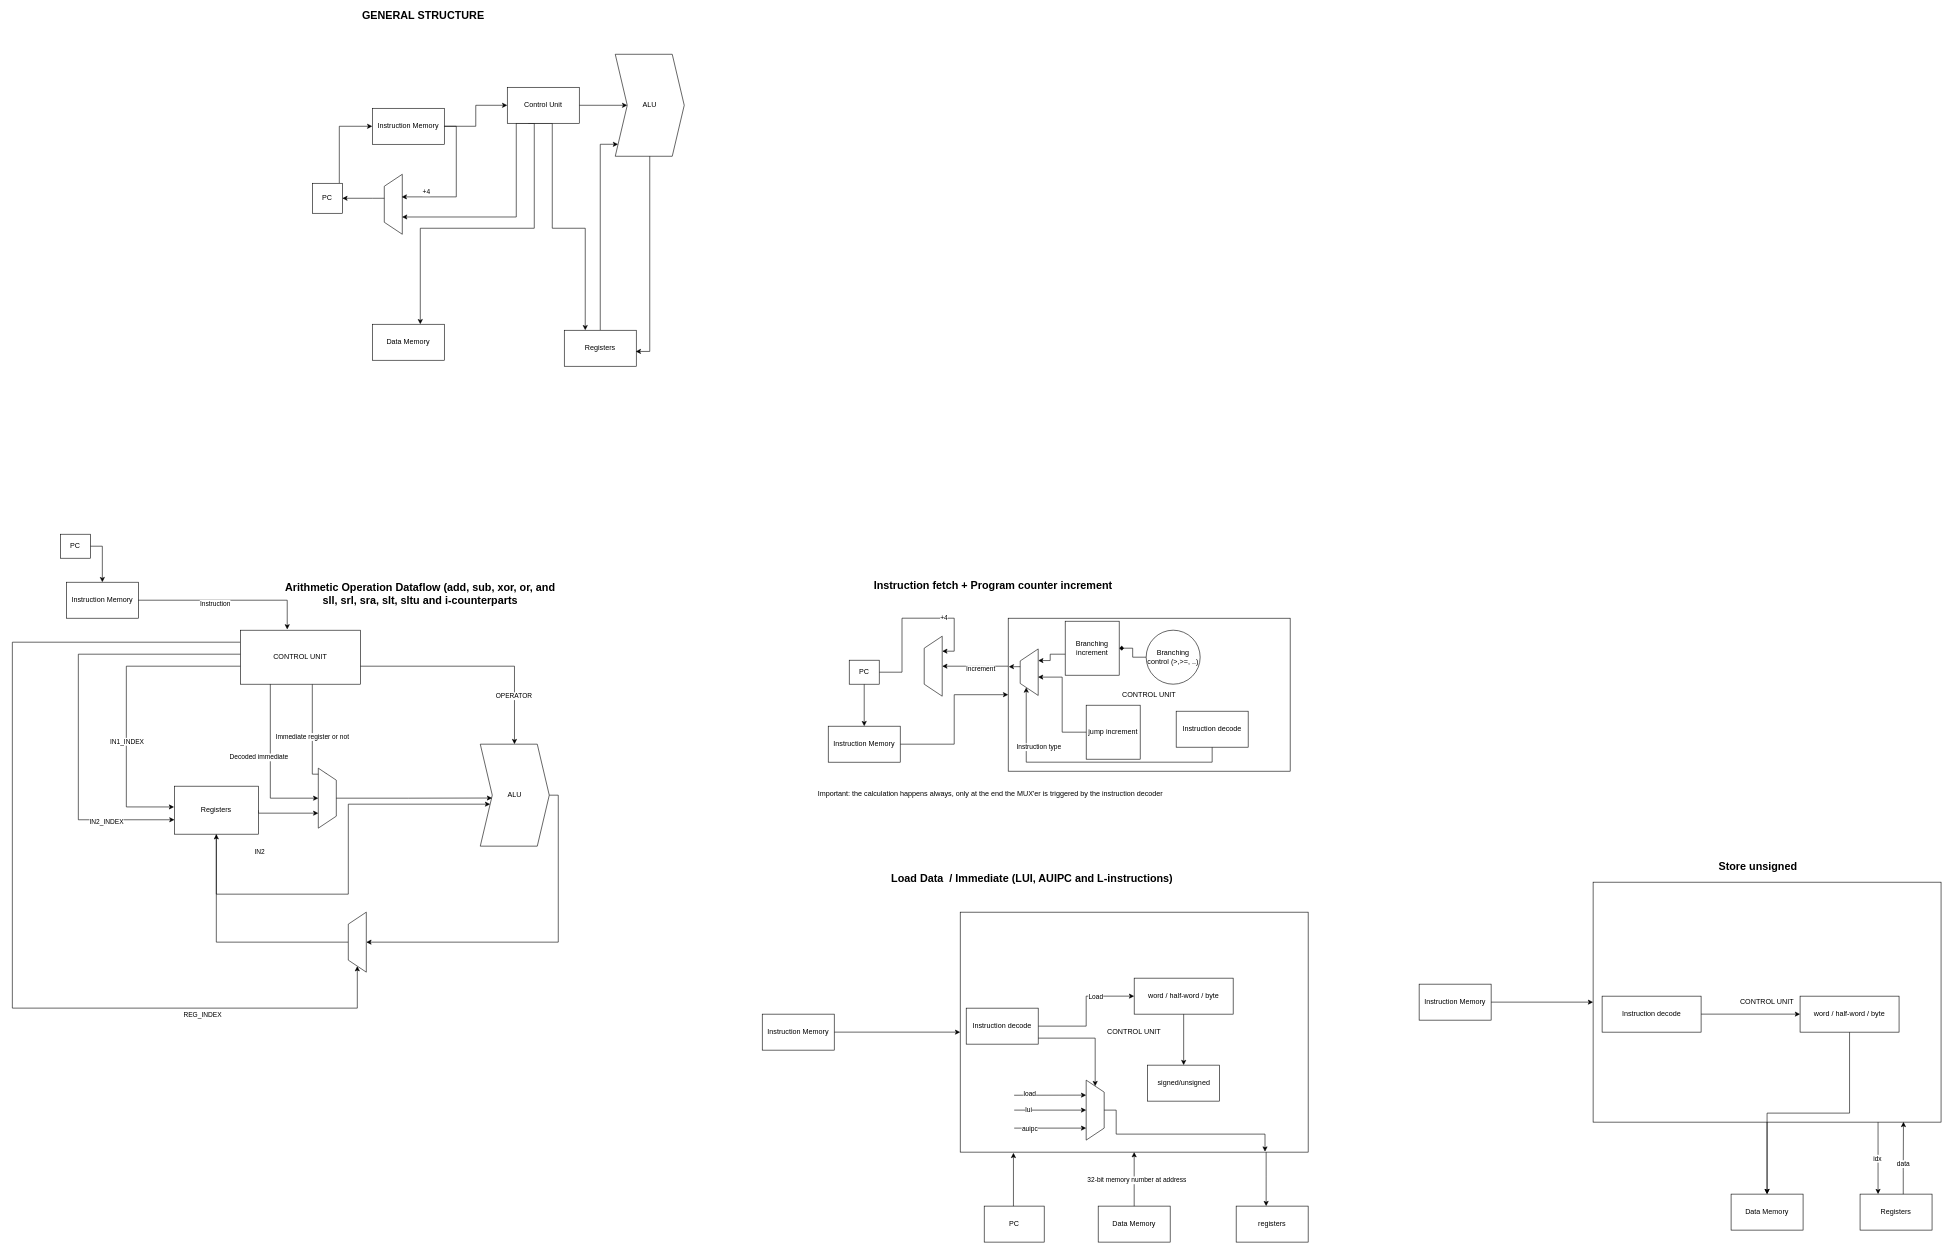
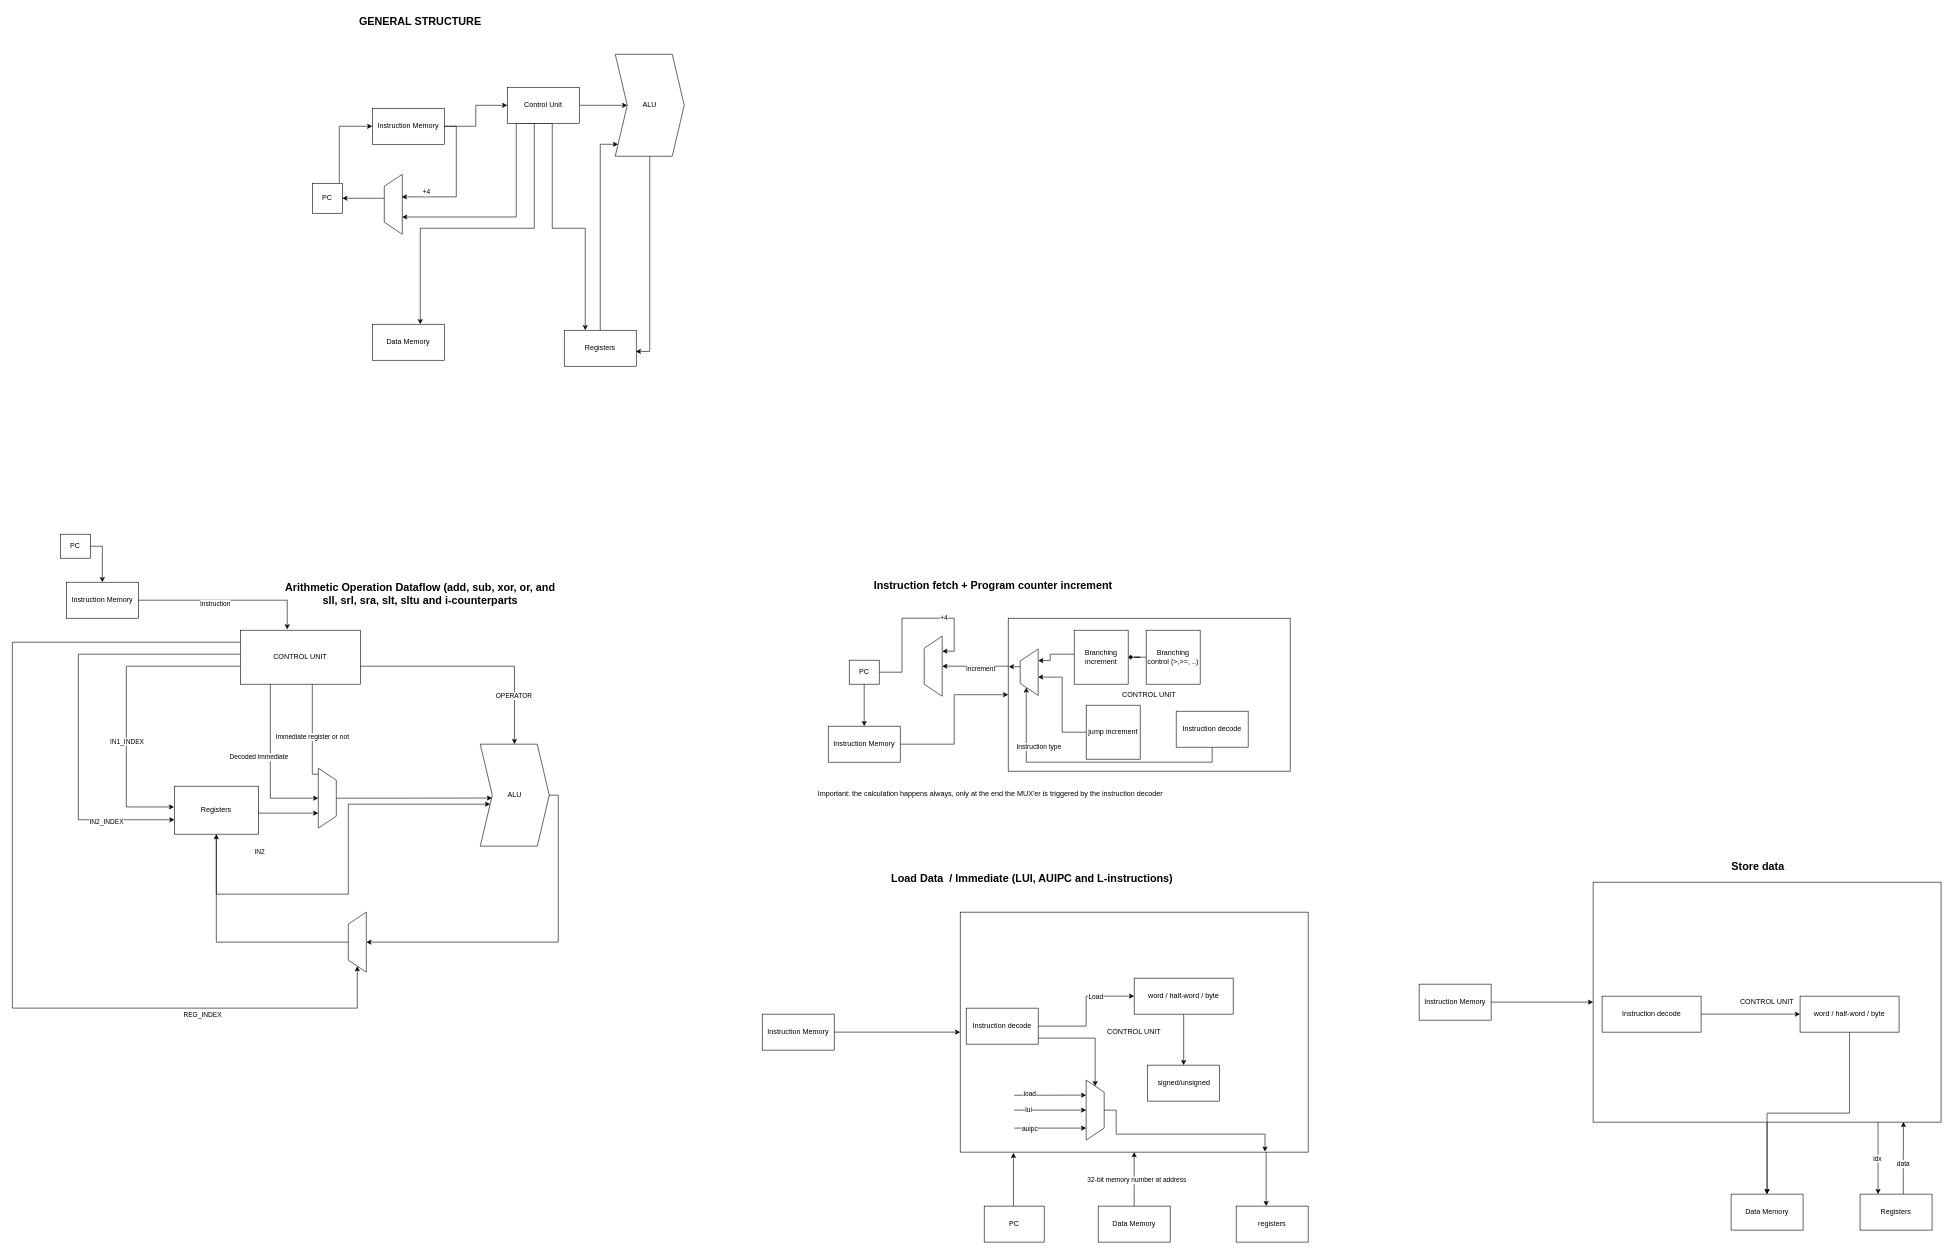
(423, 15) -> (420, 21)
(1092, 648) -> (1101, 657)
(1173, 657) -> (1173, 657)
(1758, 867) -> (1758, 867)
